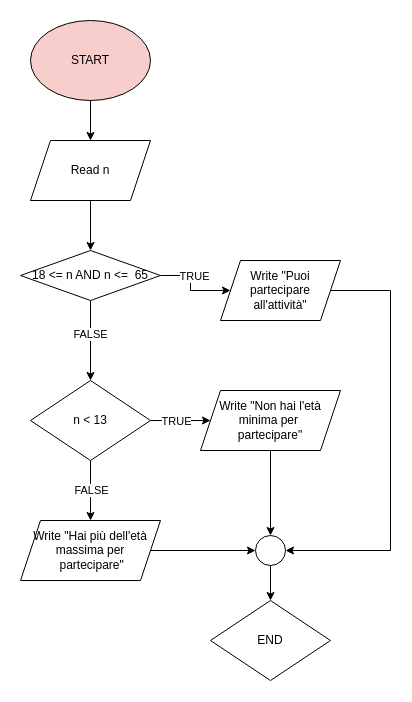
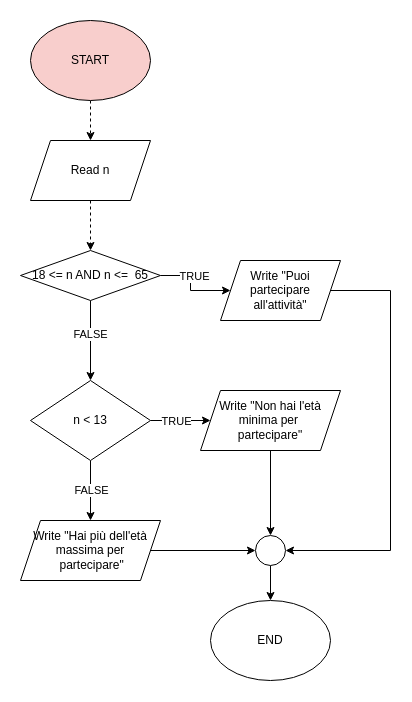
(91, 117) -> (91, 117)
(91, 223) -> (91, 223)
(271, 641) -> (271, 641)
